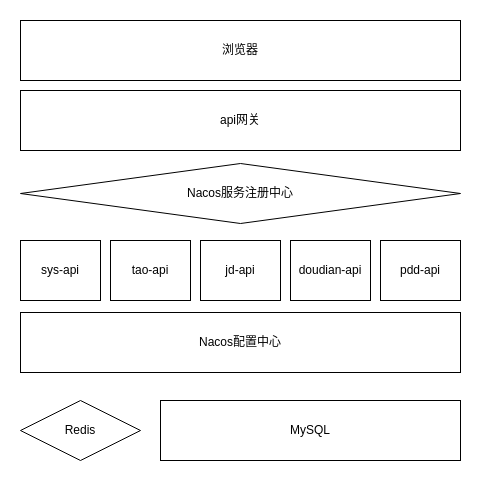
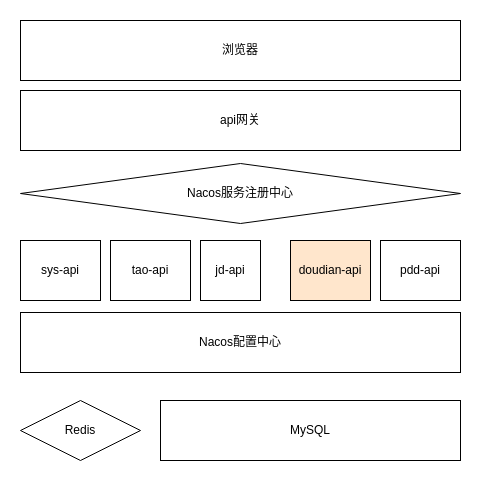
(241, 271) -> (231, 271)
(331, 271) -> (331, 271)
